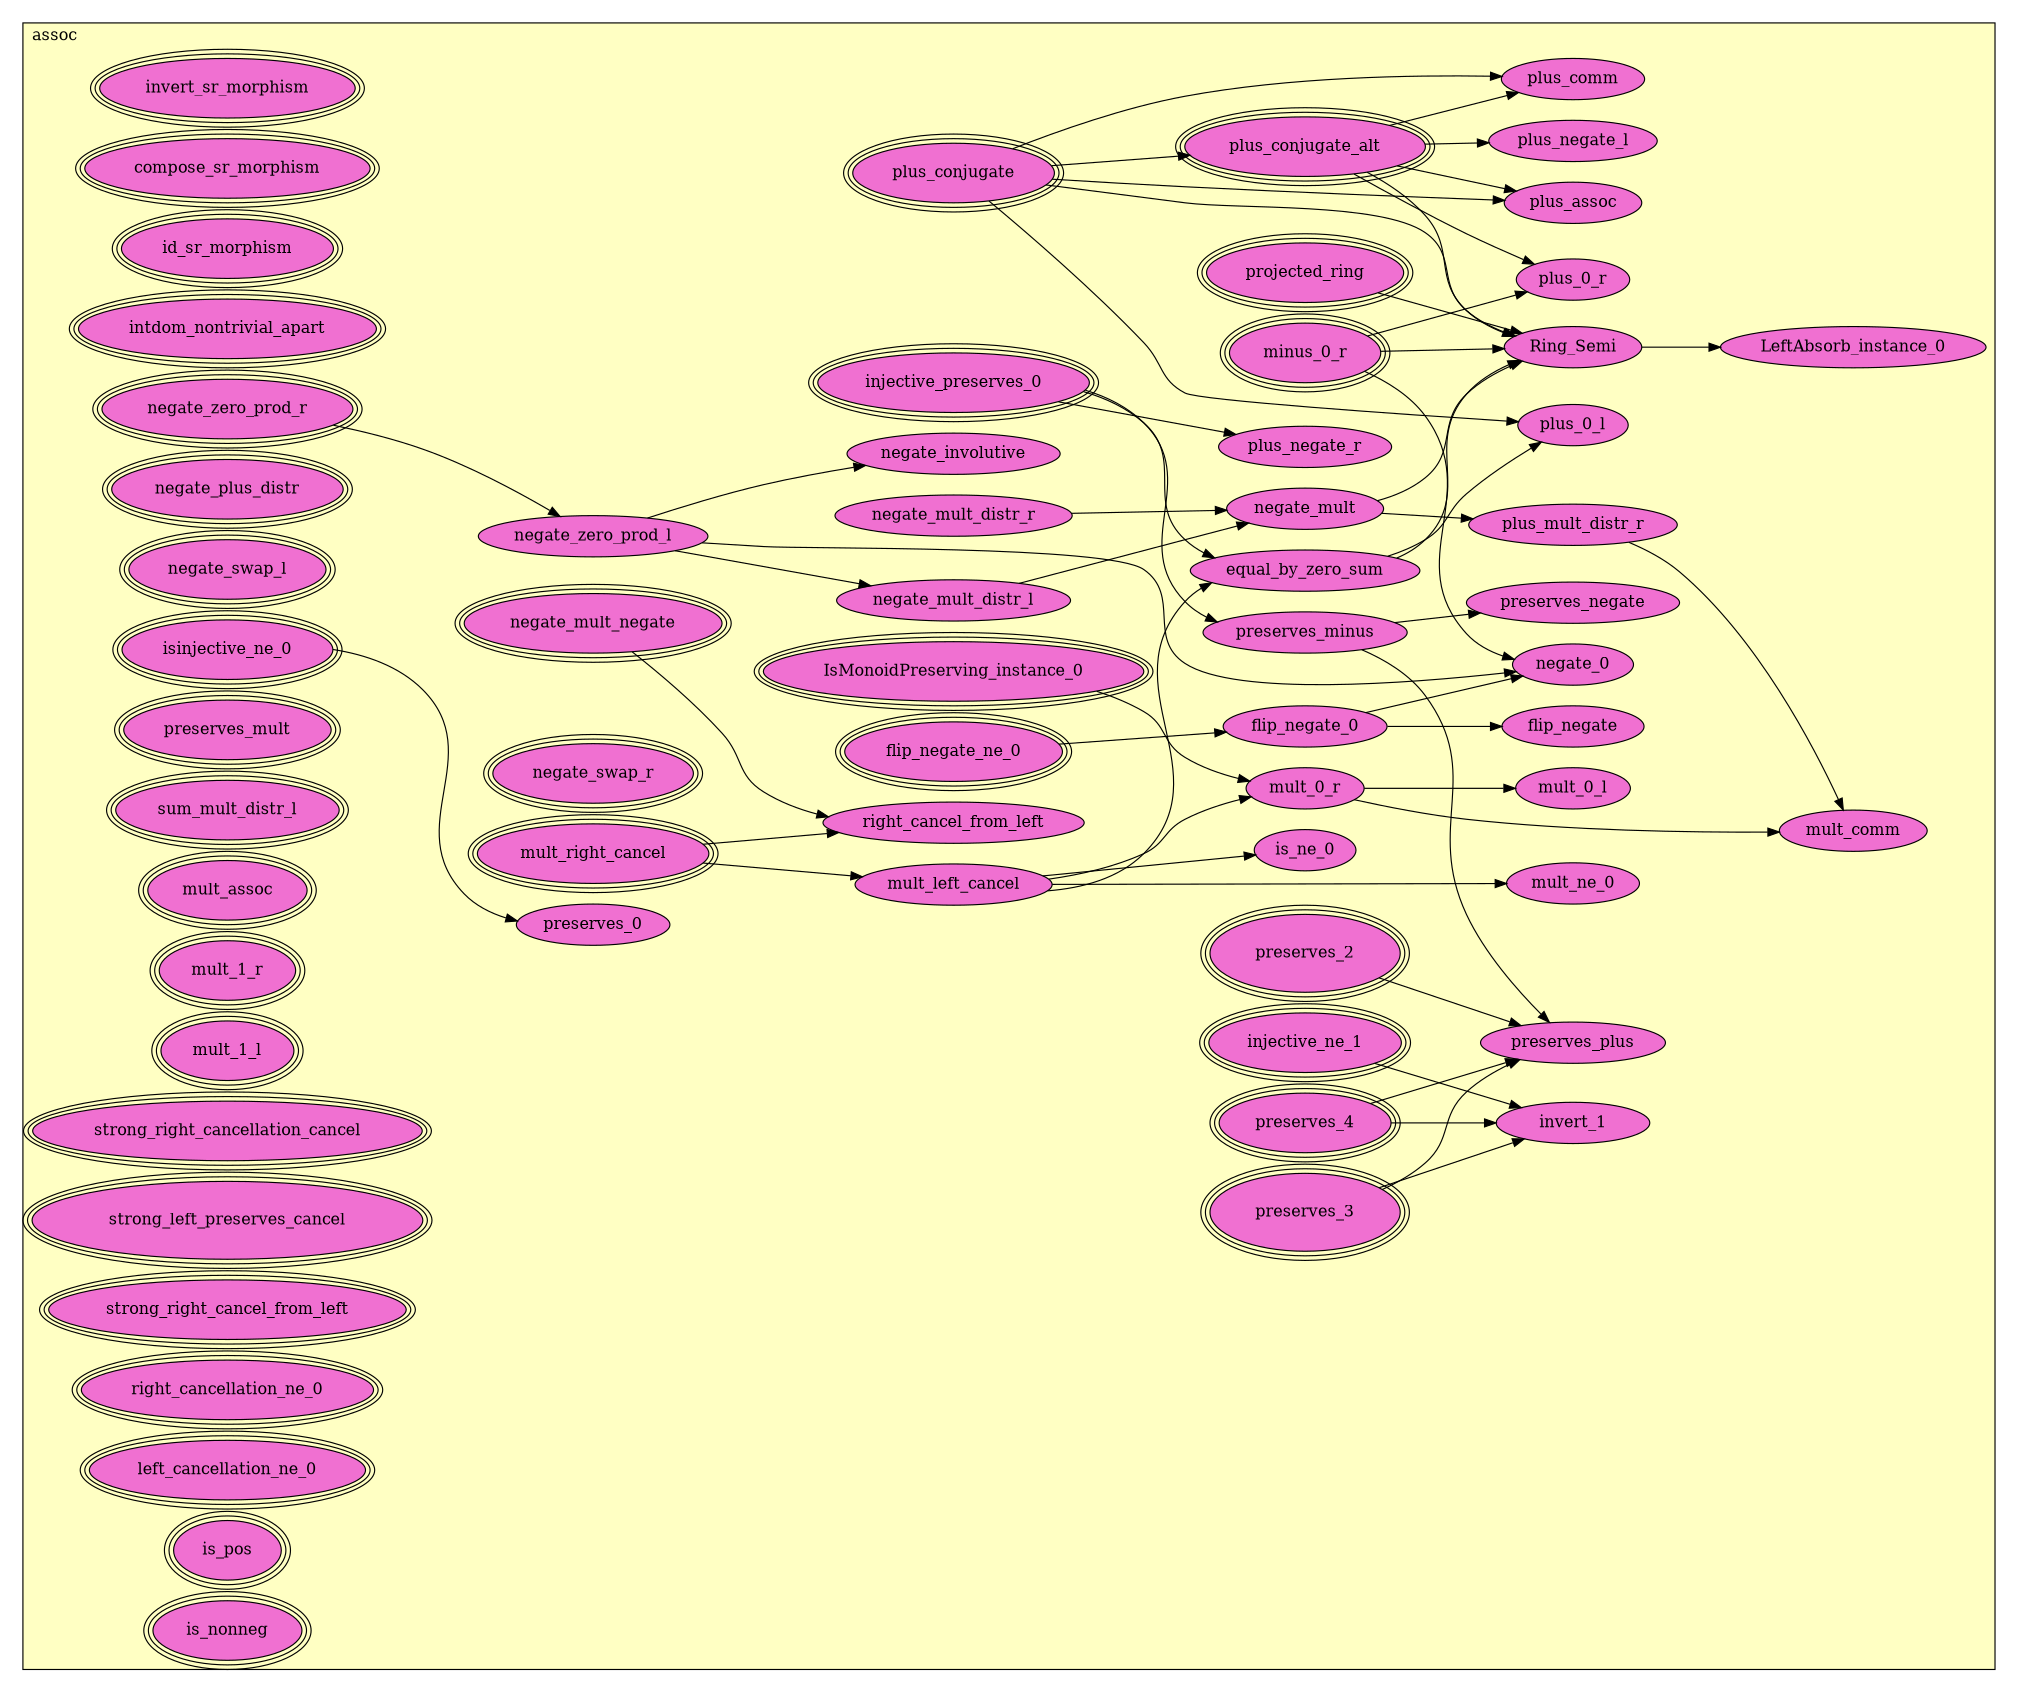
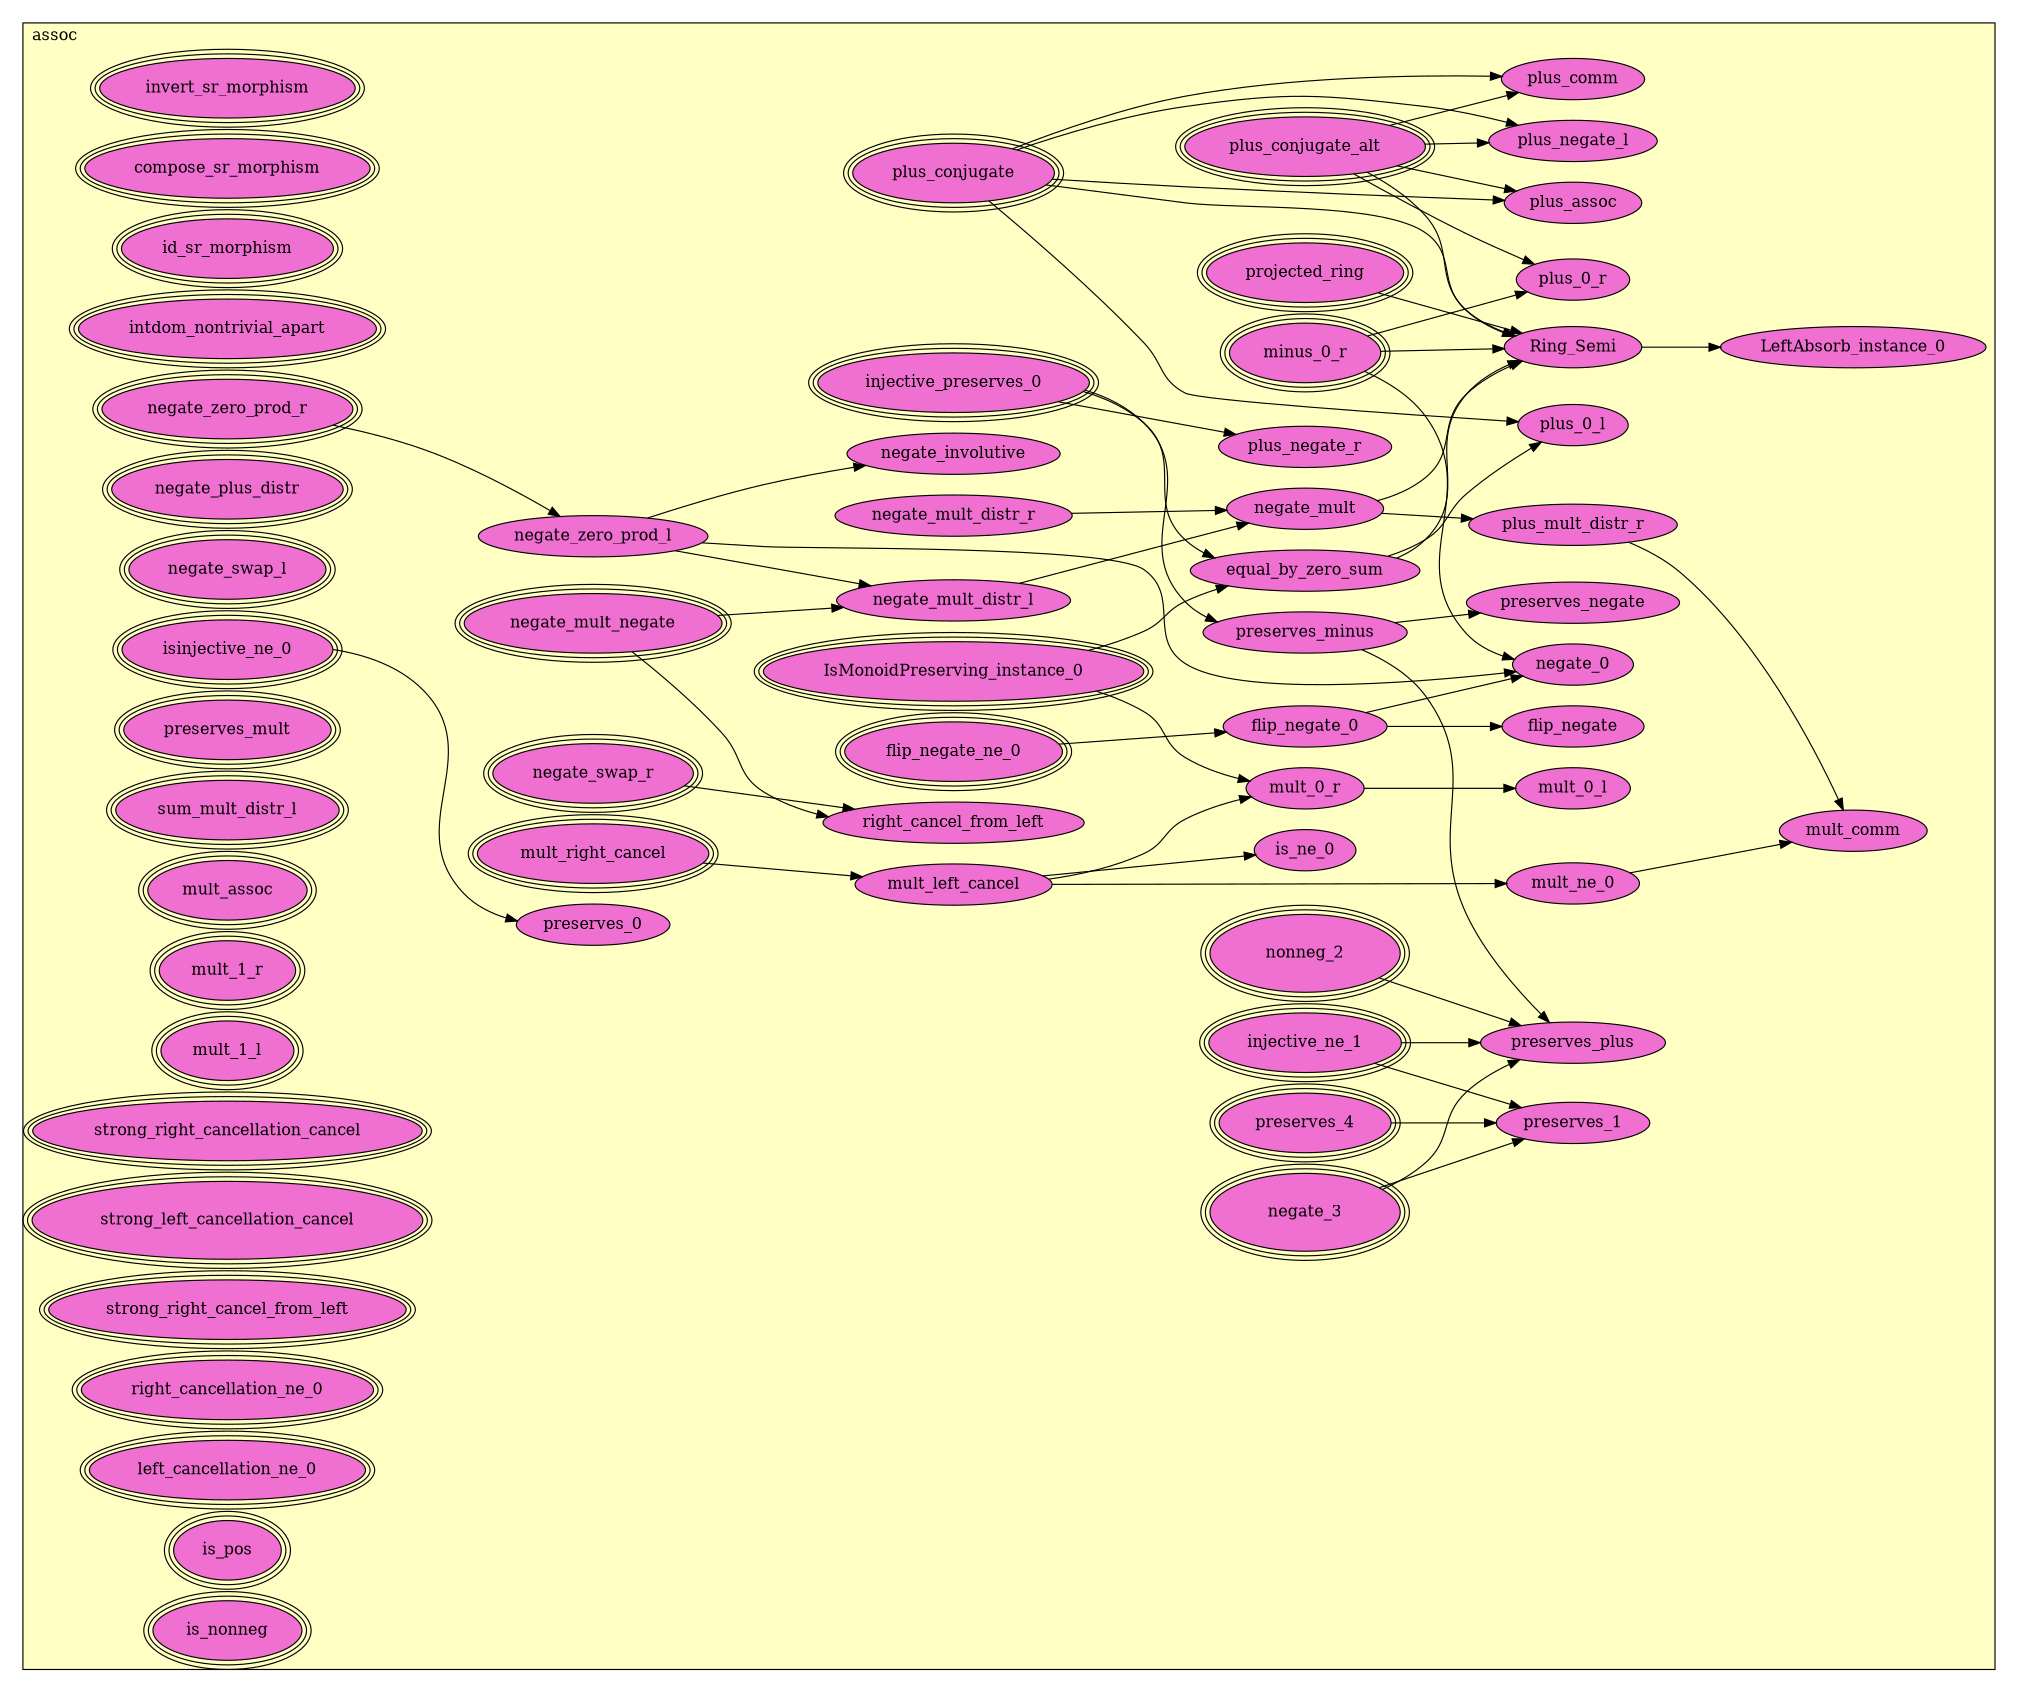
(1115, 161) -> (1260, 98)
none -> (775, 612)
(1172, 770) -> (1155, 625)
(1560, 827) -> (1705, 859)
(765, 839) -> (756, 796)
(1305, 953) -> (1305, 953)
(1425, 1087) -> (1435, 1043)
(1573, 1123) -> (1573, 1123)
(1305, 1212) -> (1305, 1212)
(227, 1220) -> (227, 1220)
